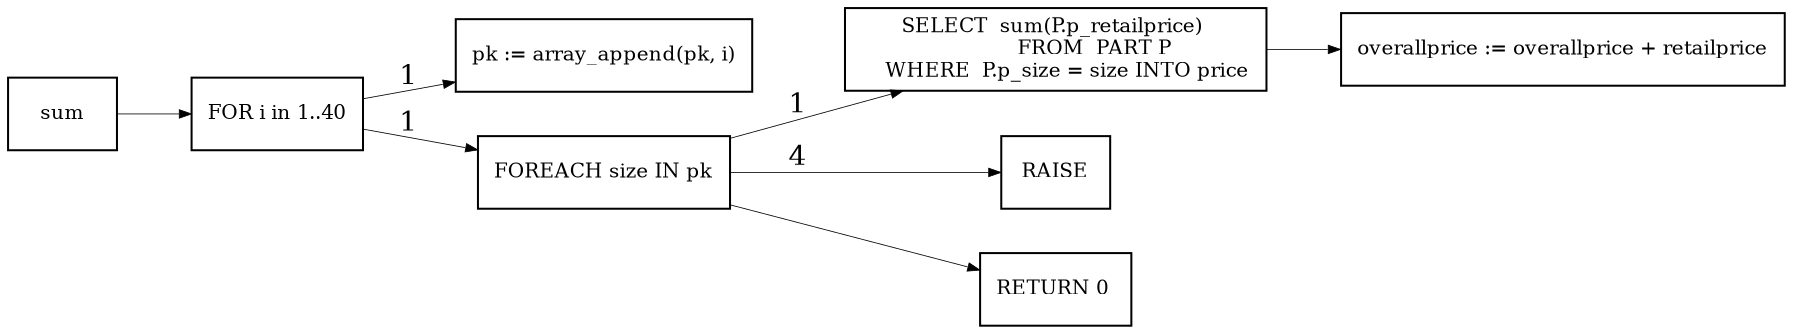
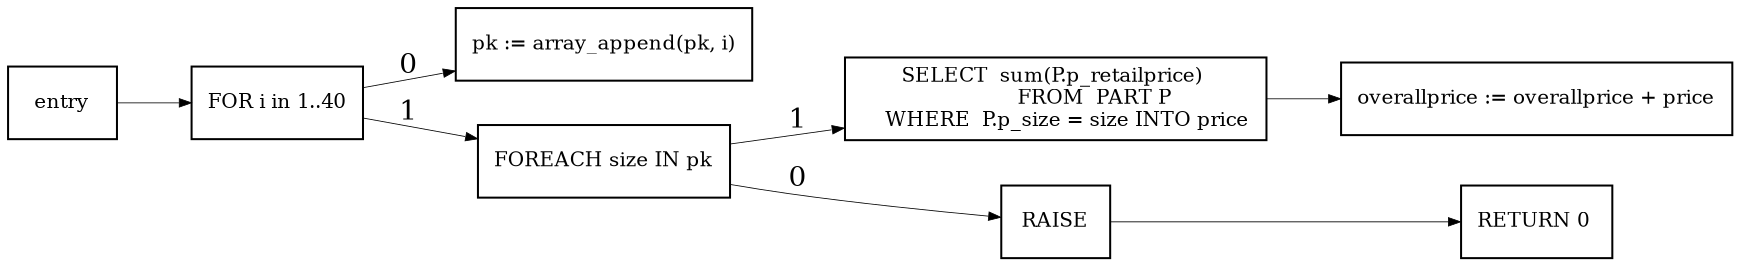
(1563, 49) -> (1537, 99)
(409, 77) -> (409, 66)
(63, 114) -> (63, 103)
(799, 157) -> (799, 178)
(849, 236) -> (1279, 222)
